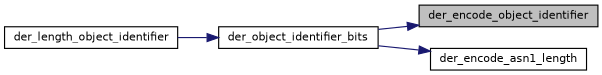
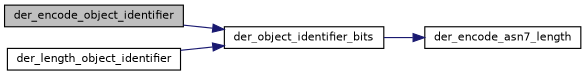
(393, 28) -> (198, 27)
(509, 59) -> (503, 38)
